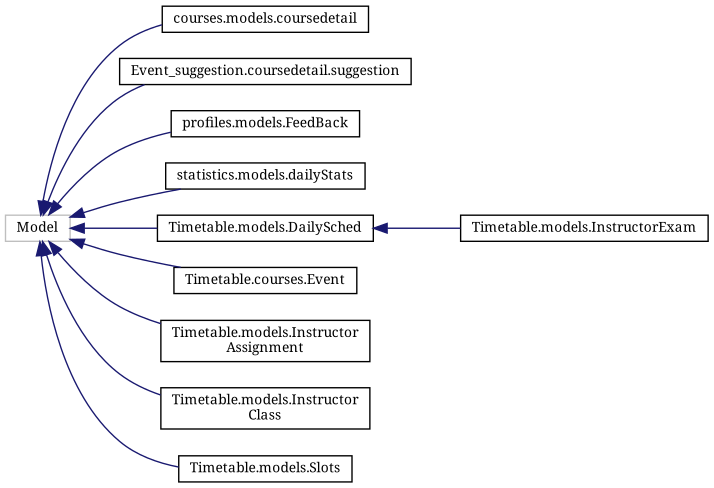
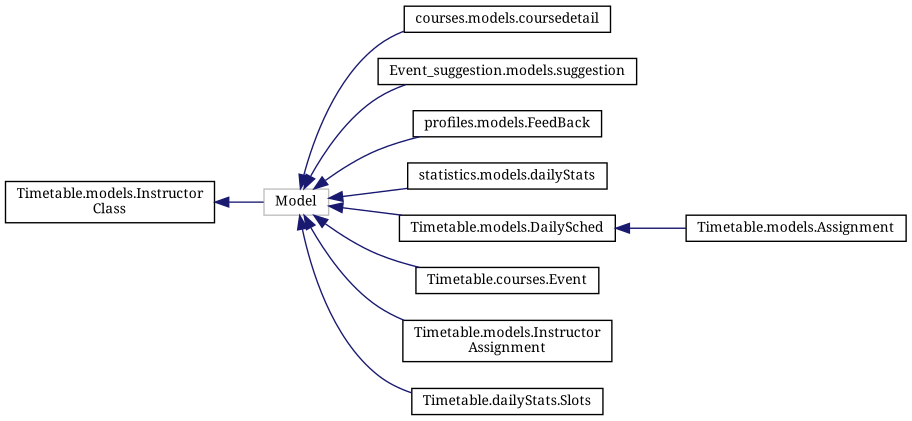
(265, 72) -> (507, 72)
(584, 228) -> (796, 228)
(87, 339) -> (246, 202)
(265, 469) -> (507, 402)
